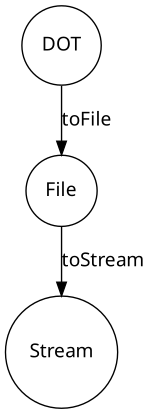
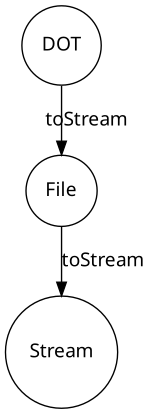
(87, 120) -> (87, 120)
